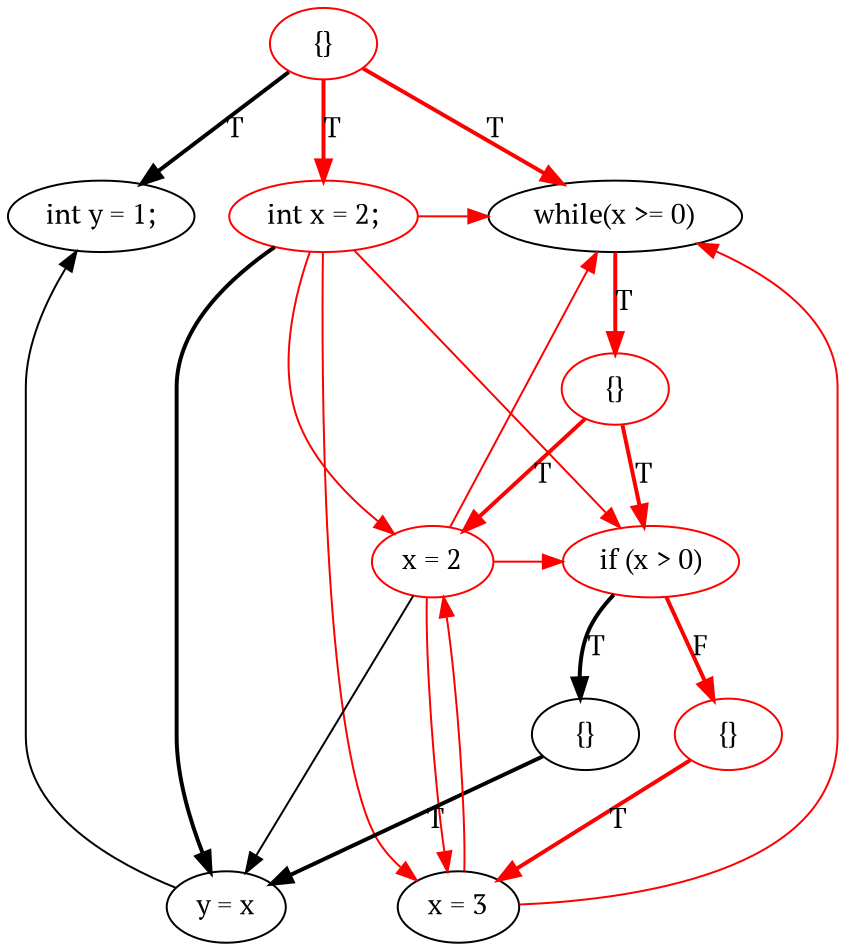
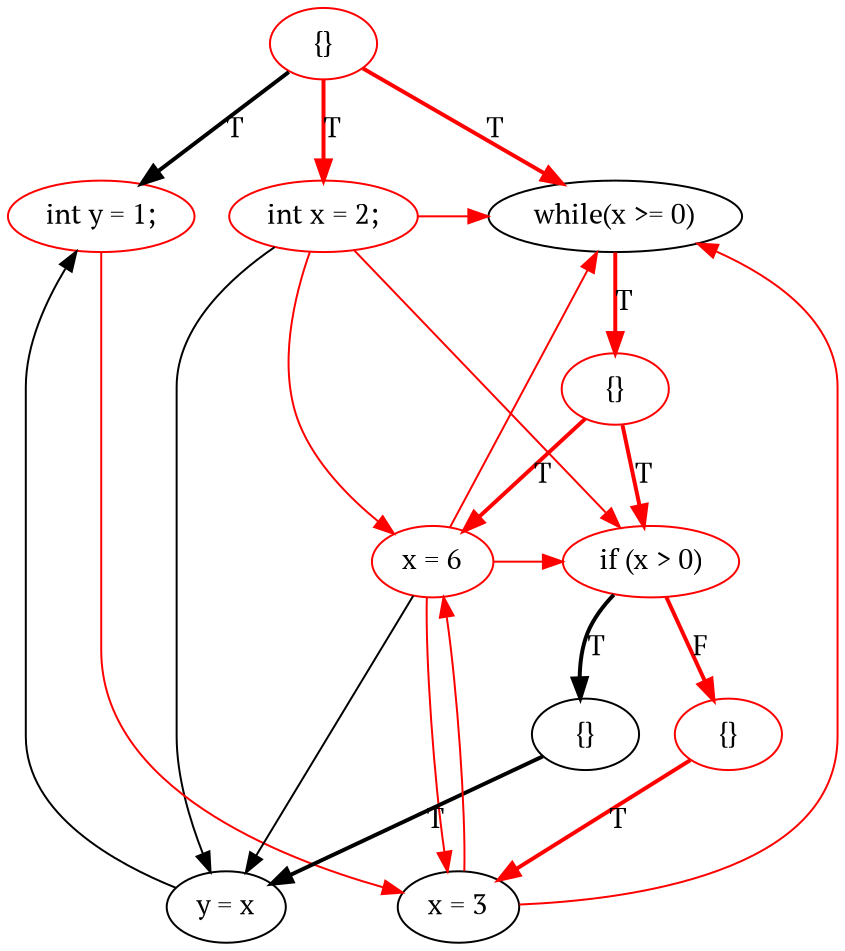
(101, 216) -> (101, 216)
(177, 533) -> (177, 533)
(433, 562) -> (433, 562)
(330, 567) -> (101, 648)
